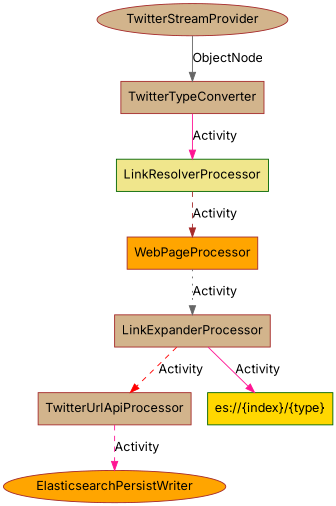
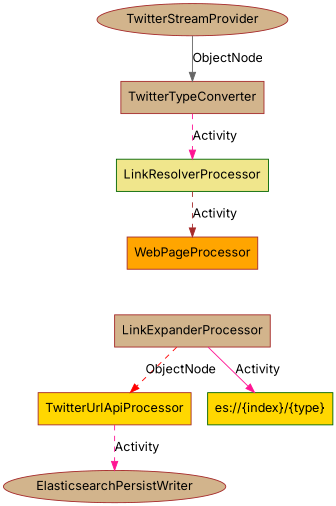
(192, 132) -> (192, 132)
(192, 288) -> none
(181, 370) -> (181, 370)
(115, 409) -> (115, 409)
(115, 487) -> (115, 487)
